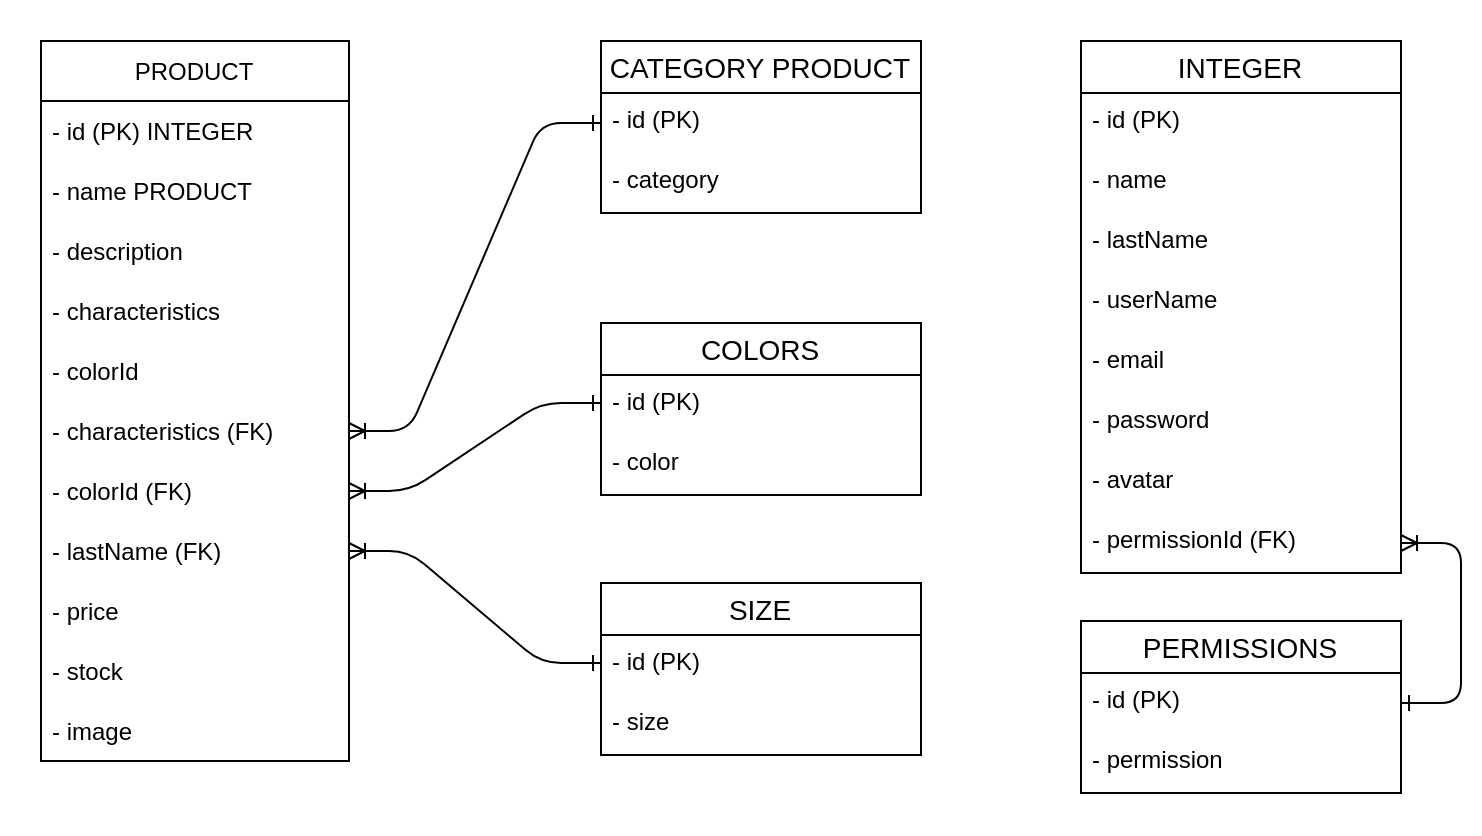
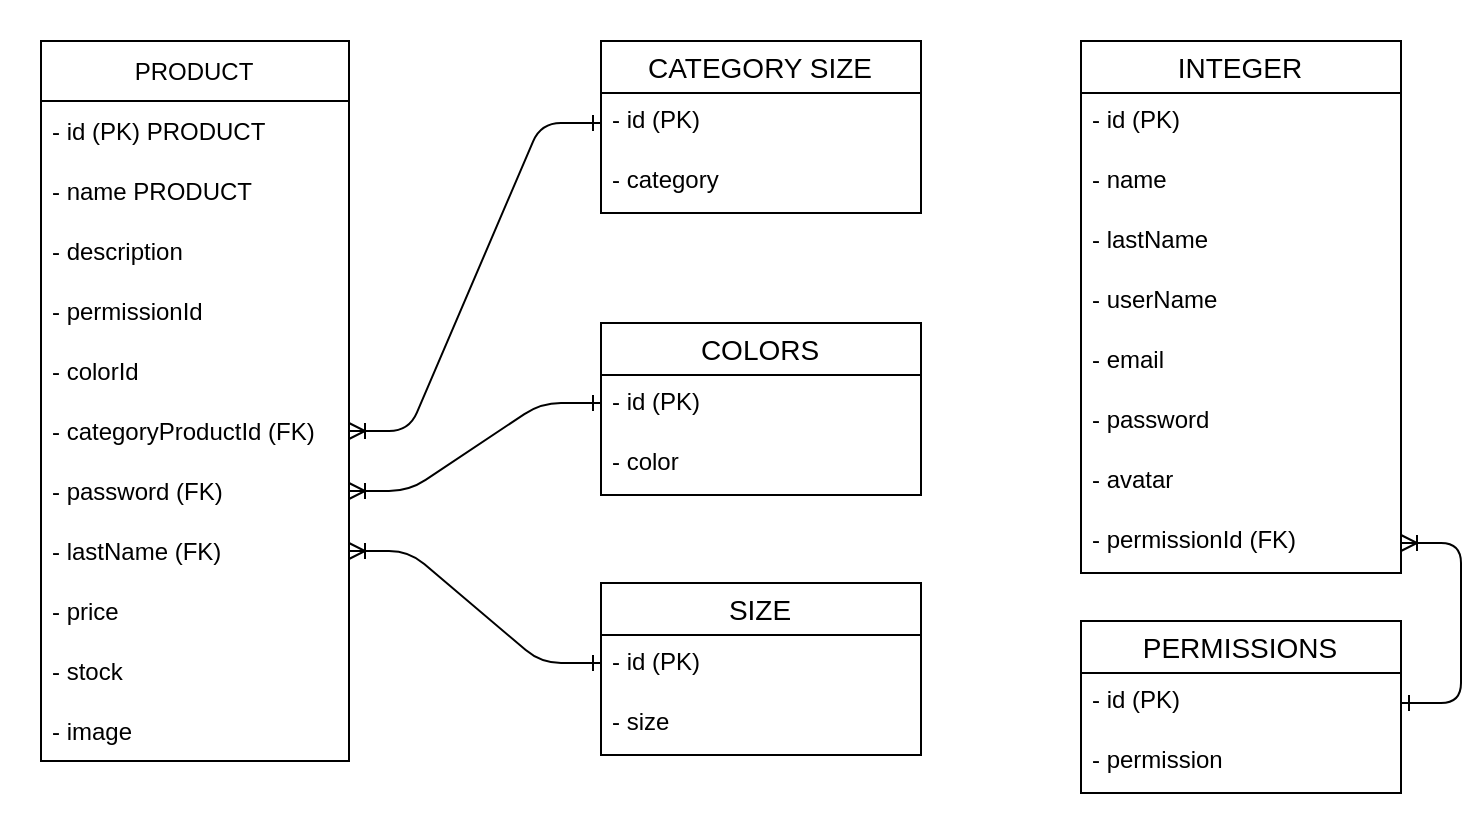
(760, 69) -> (760, 69)
(154, 132) -> (154, 132)
(157, 312) -> (137, 312)
(187, 432) -> (207, 432)
(137, 492) -> (147, 492)
